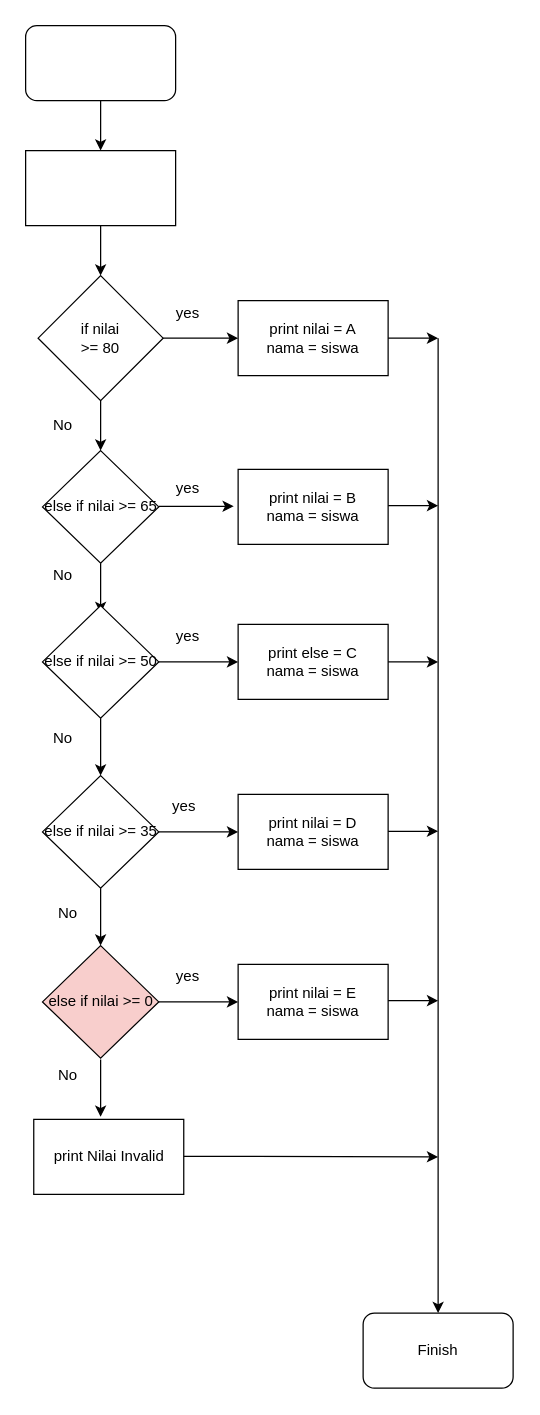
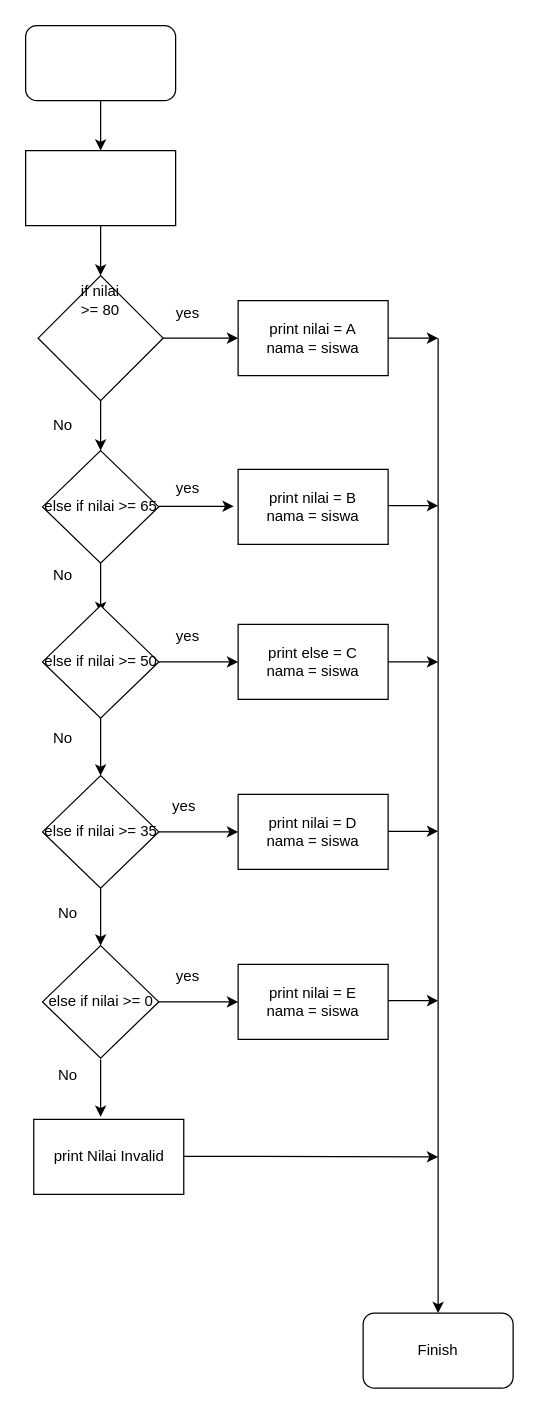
(101, 338) -> (101, 301)
(101, 1002) -> (101, 1002)
